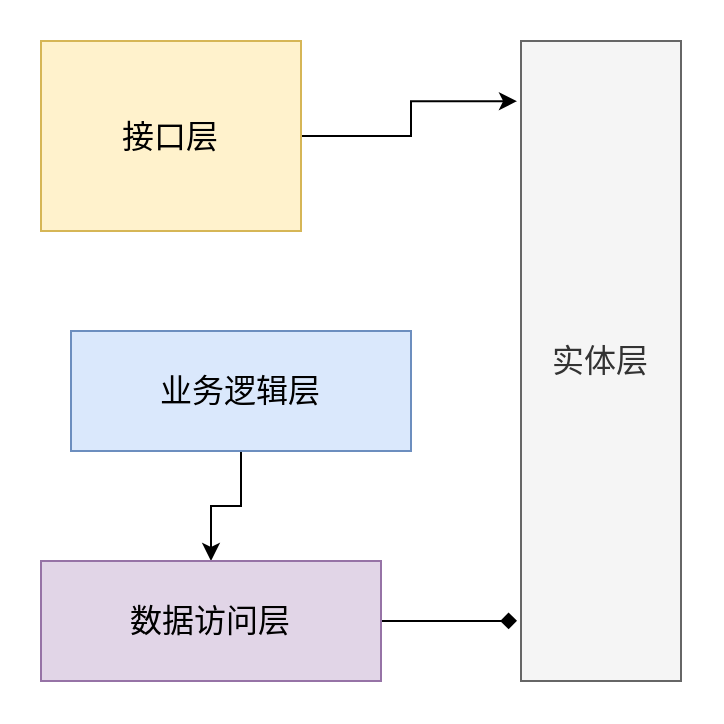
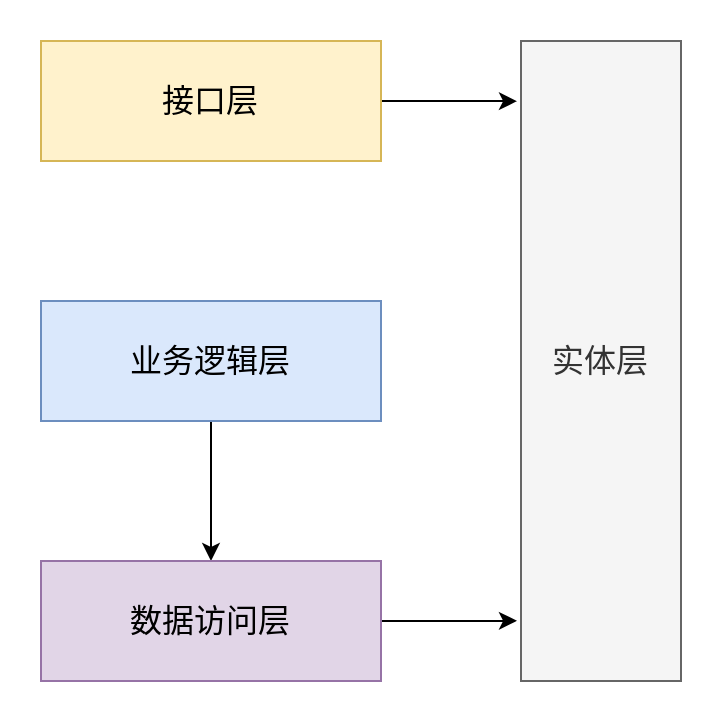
(171, 136) -> (211, 101)
(241, 391) -> (211, 361)
(500, 621) -> (501, 621)
